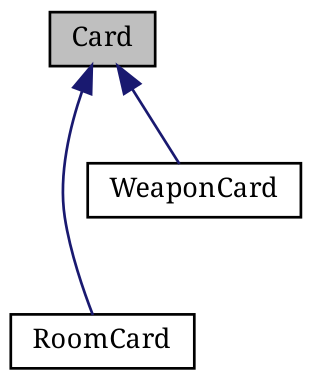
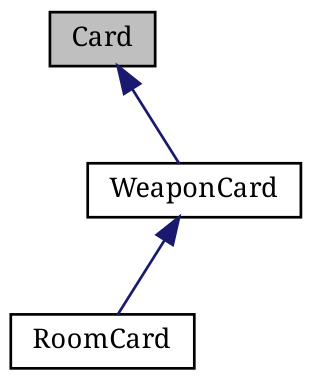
(63, 204) -> (141, 278)
